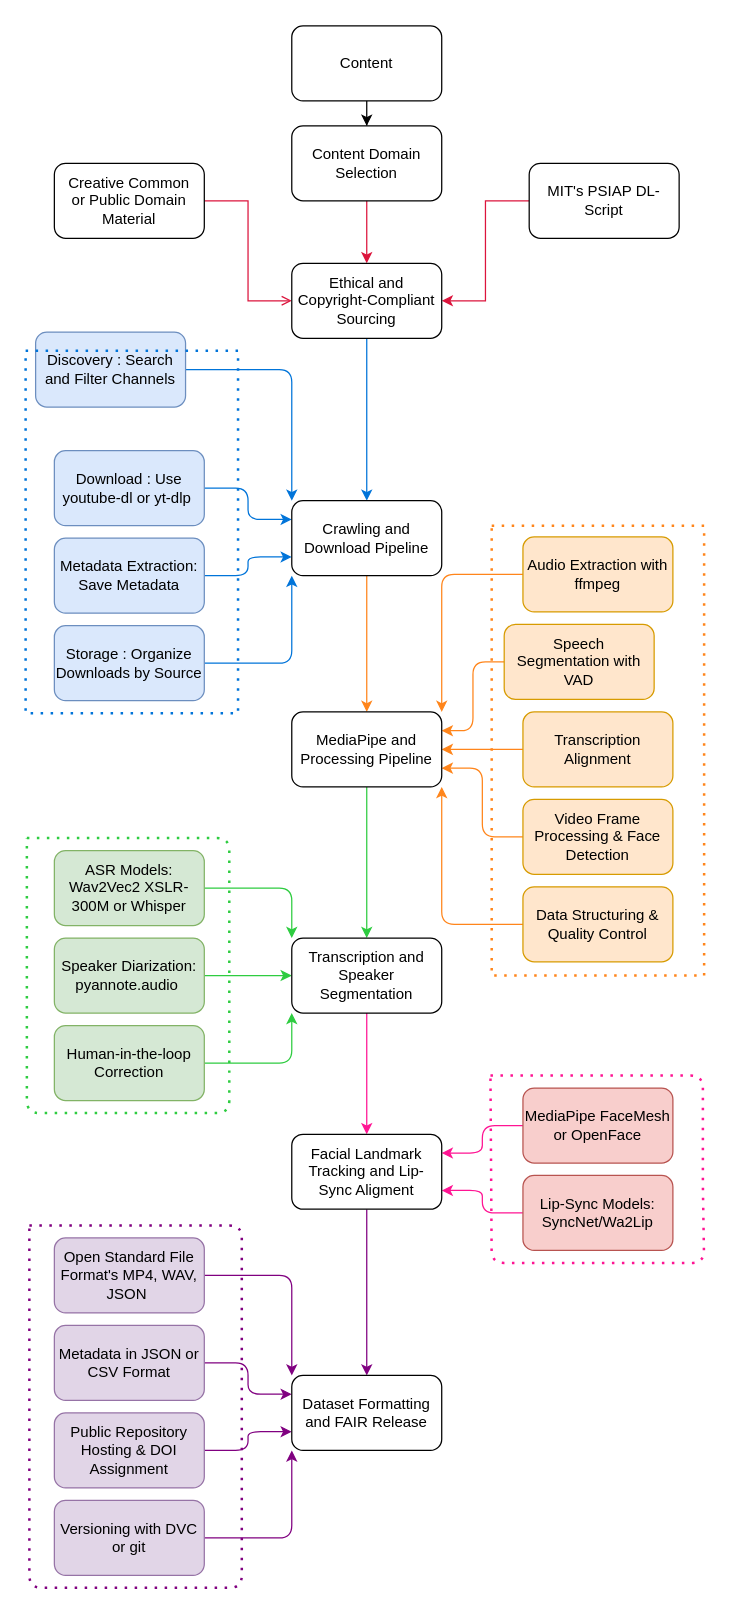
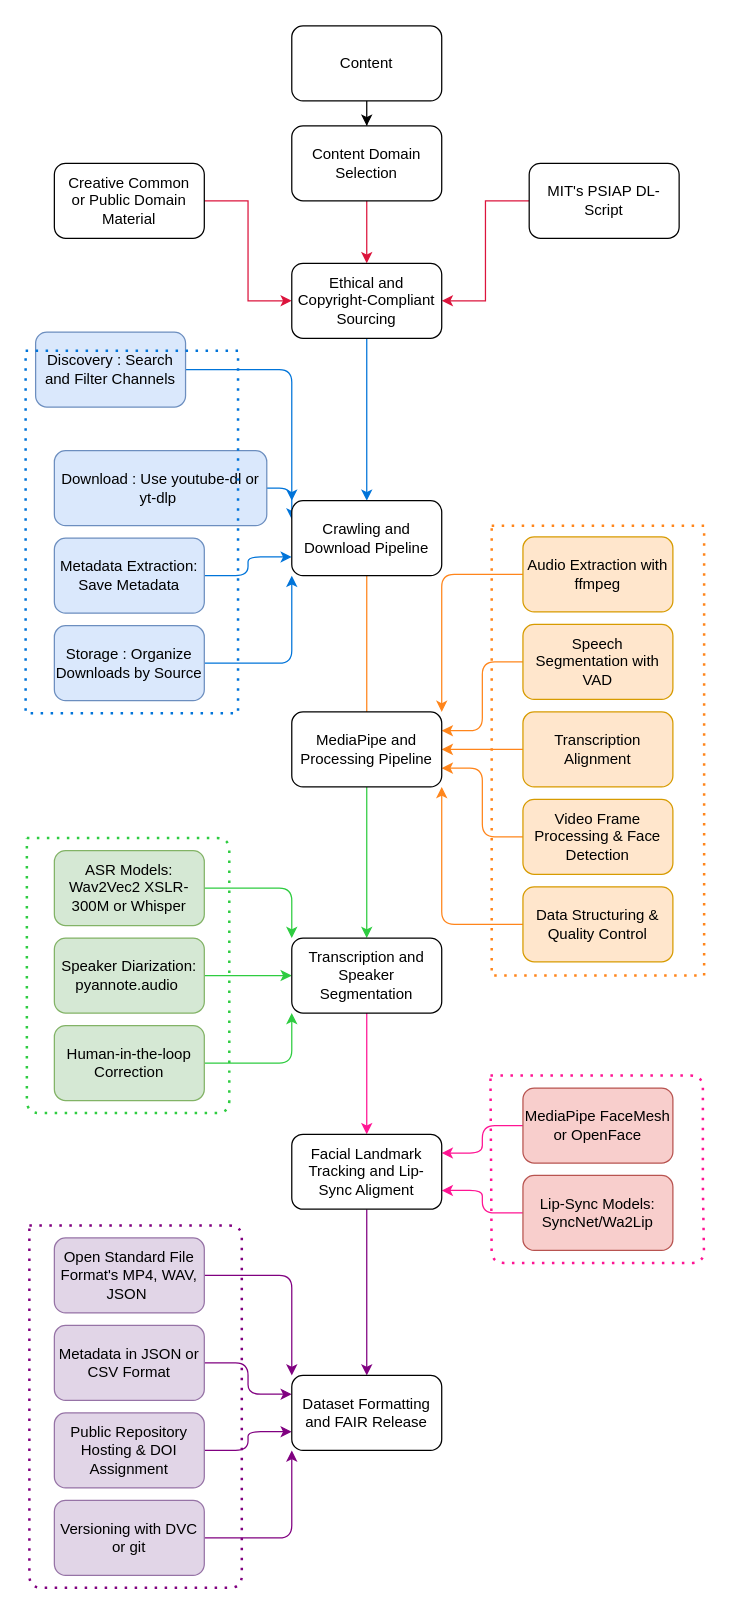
(283, 301) -> (282, 301)
(129, 488) -> (161, 488)
(579, 662) -> (598, 662)
(367, 702) -> (367, 705)
